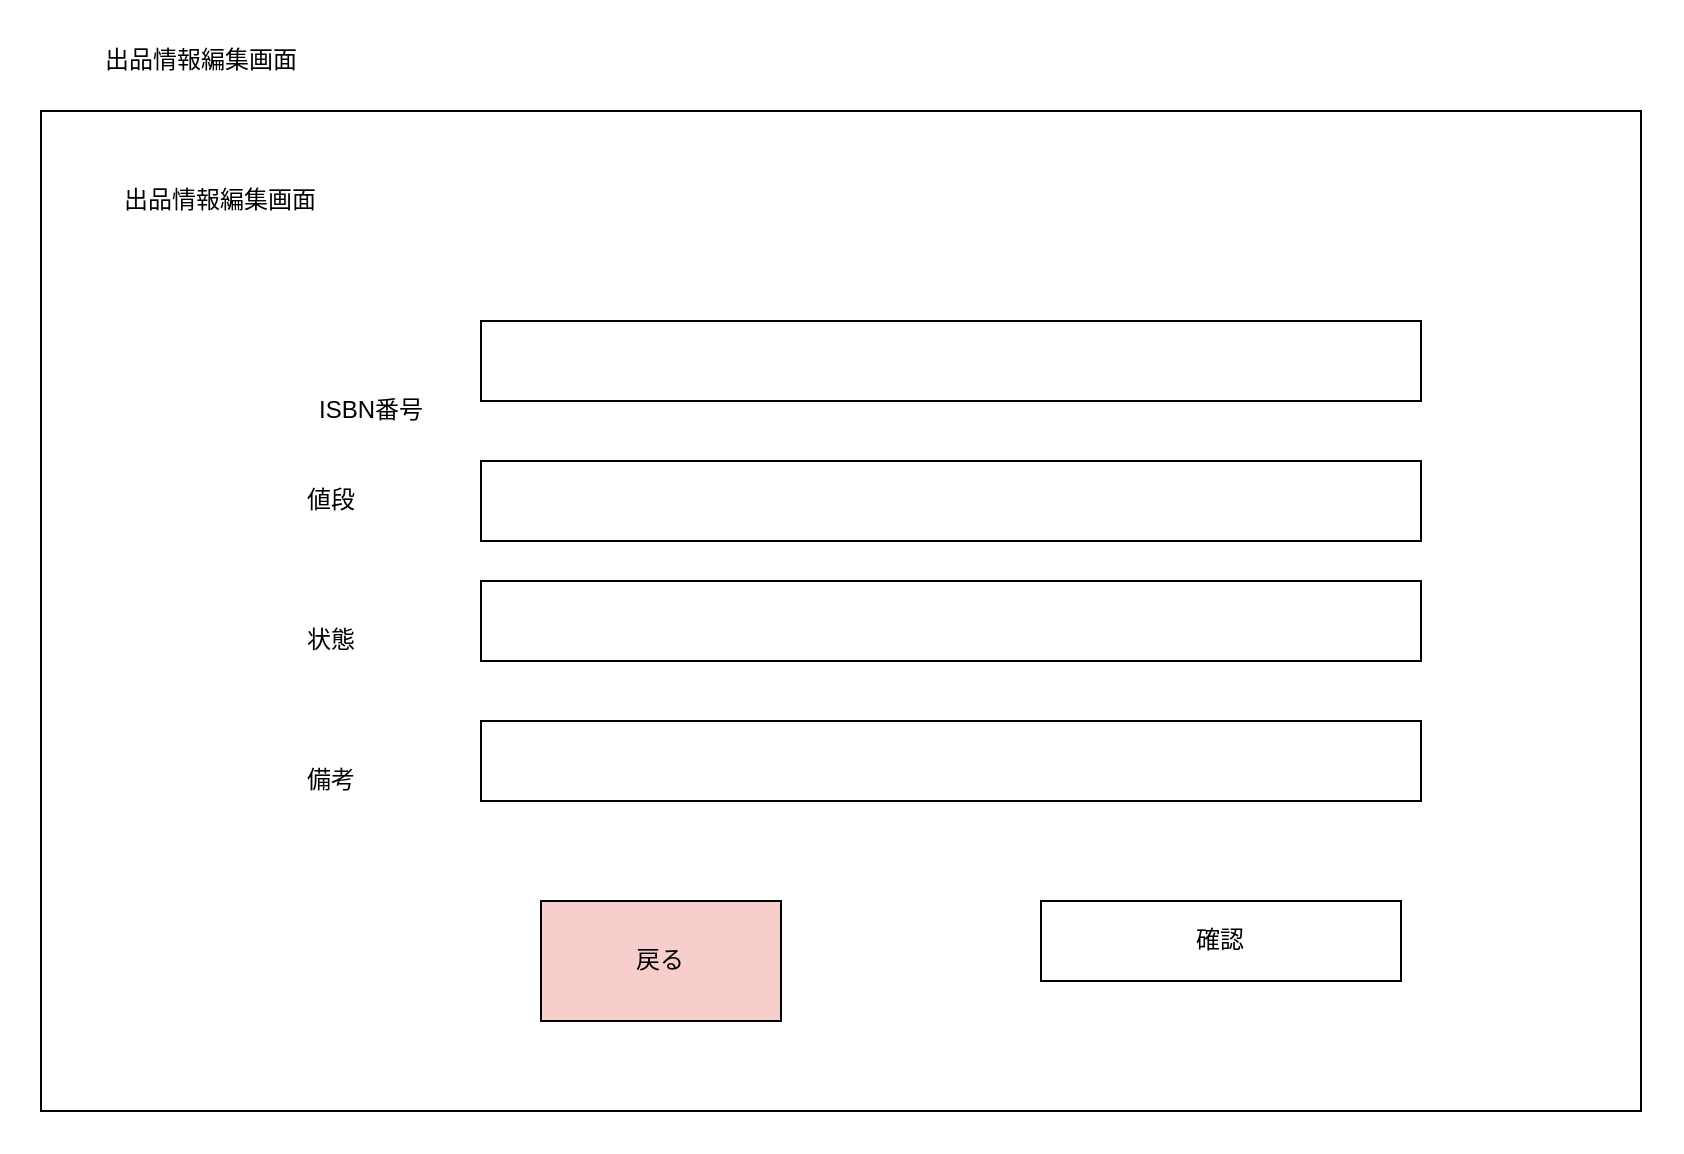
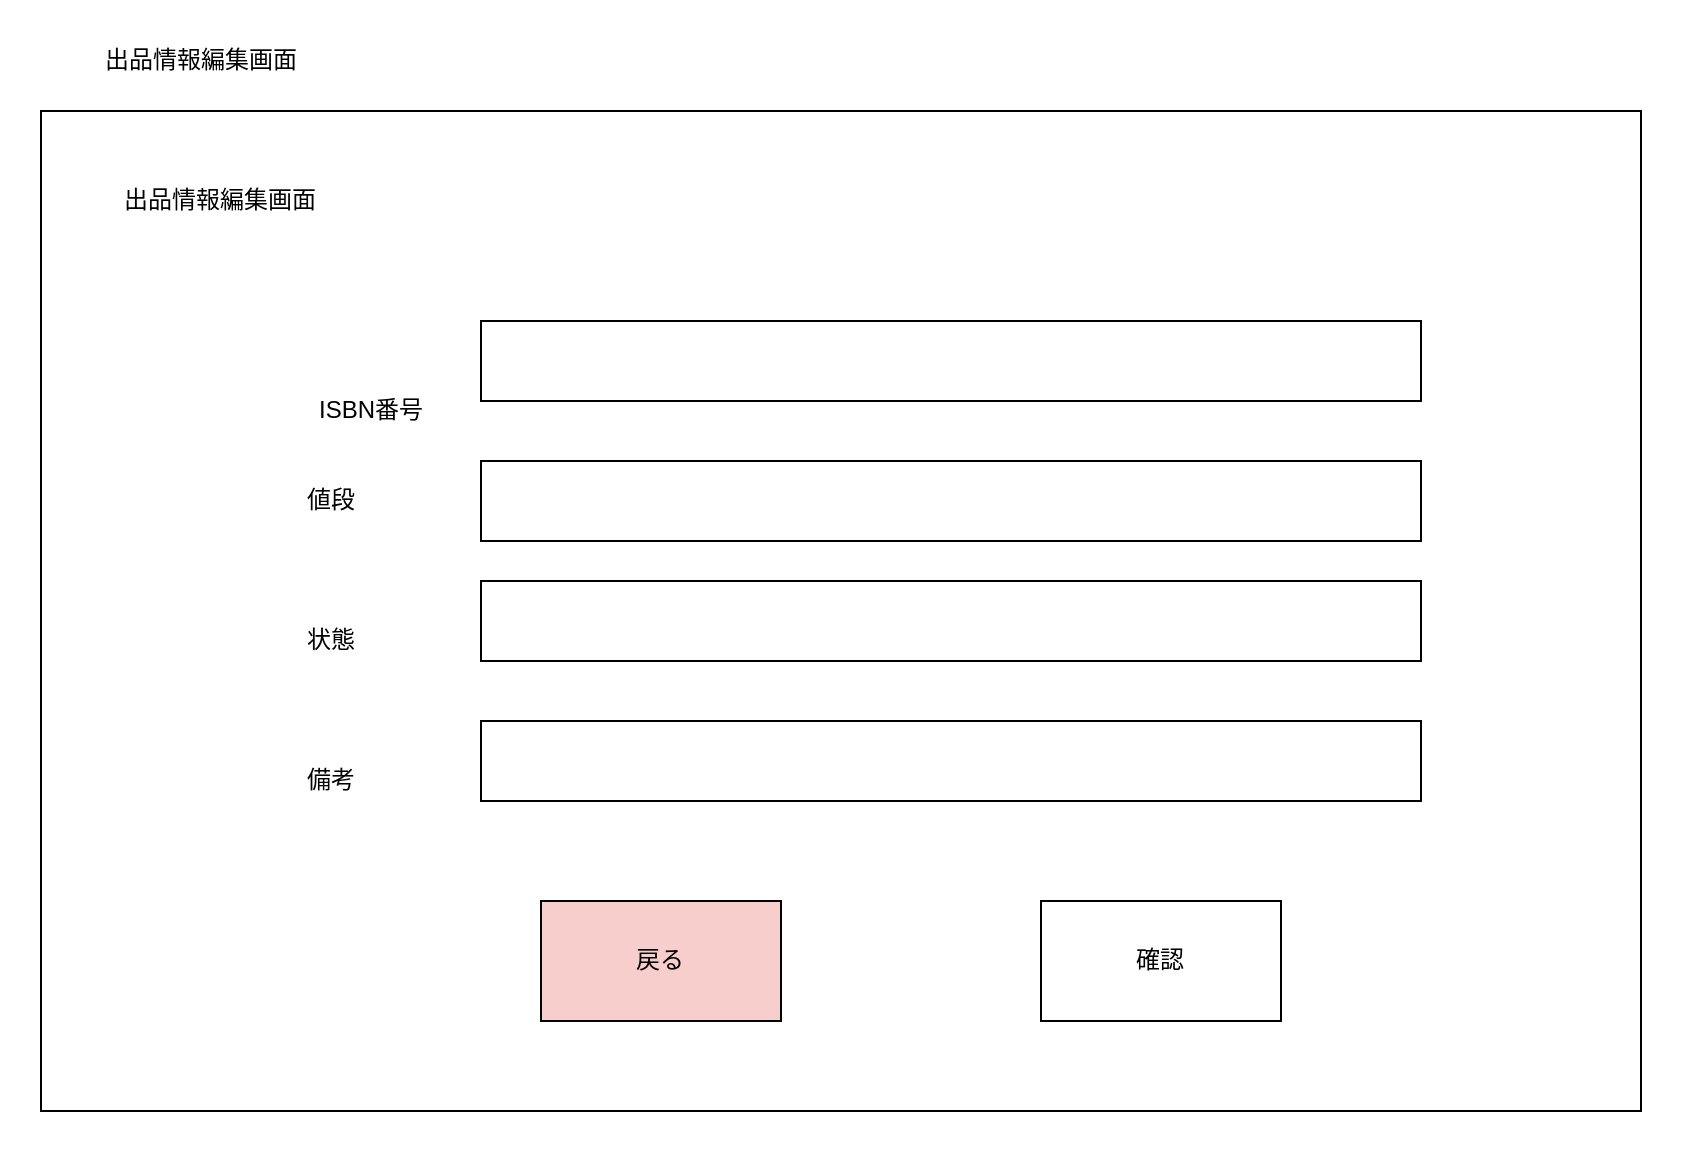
(1221, 941) -> (1161, 961)
